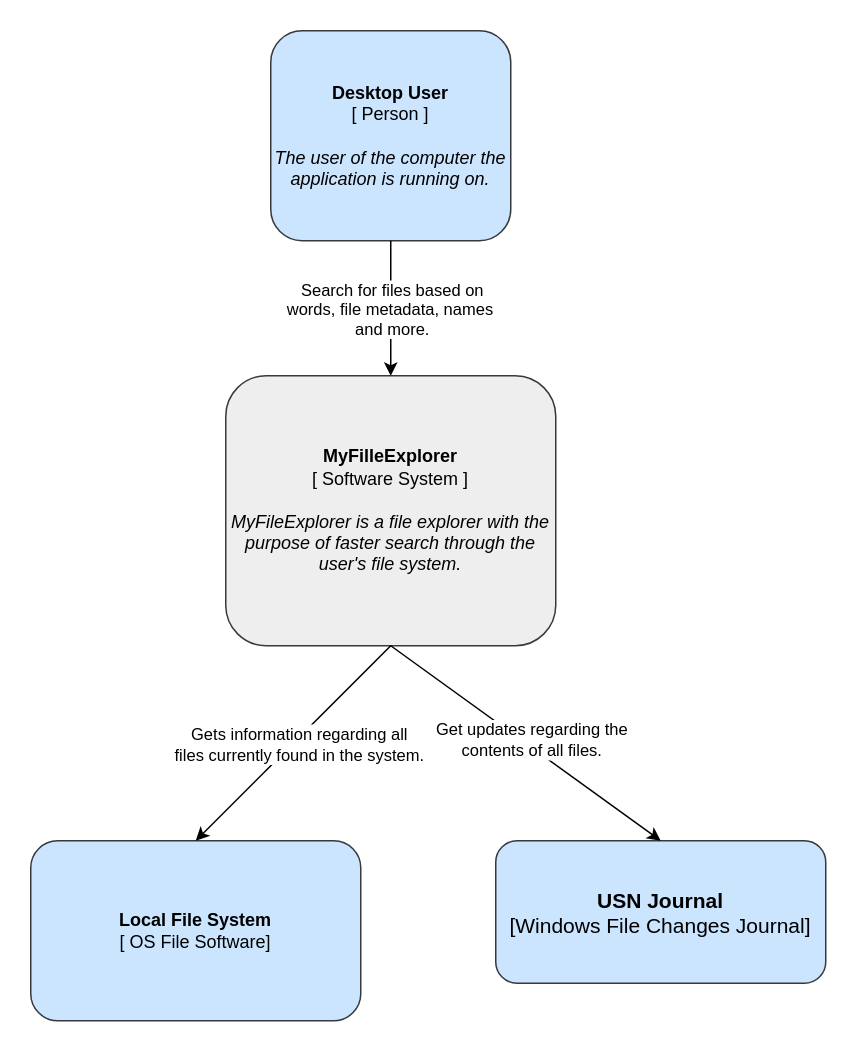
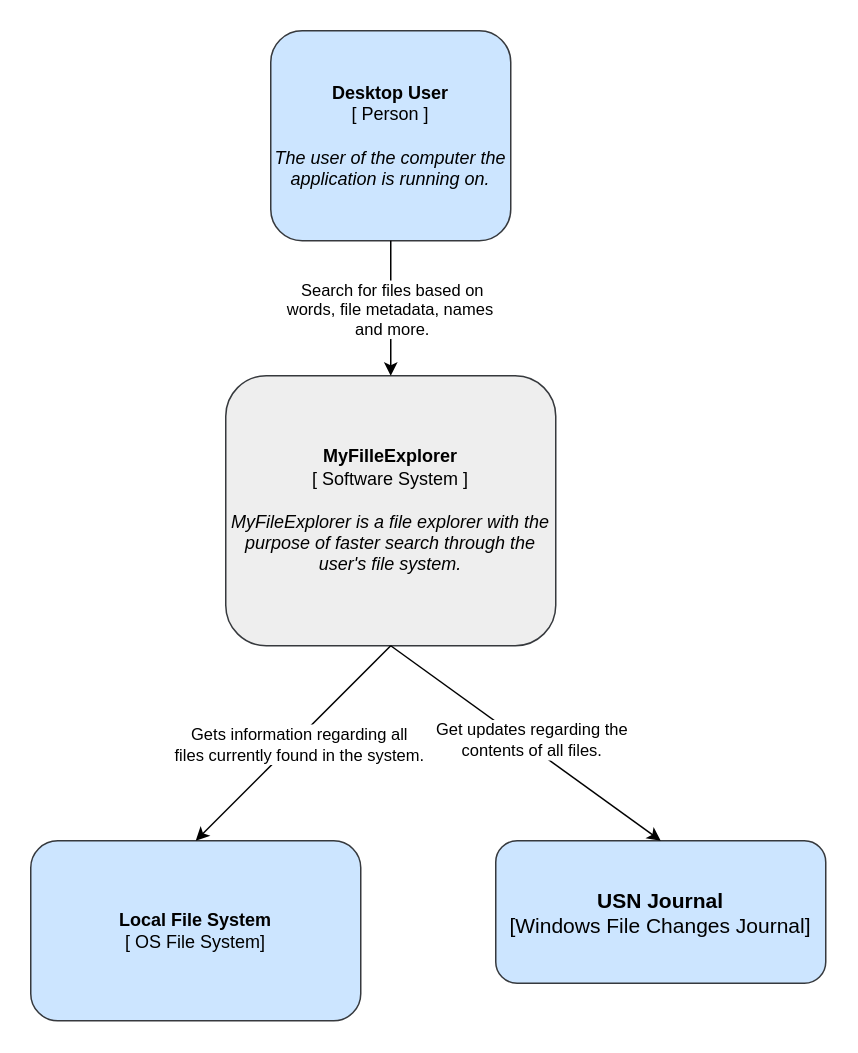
(196, 931) -> (196, 931)
